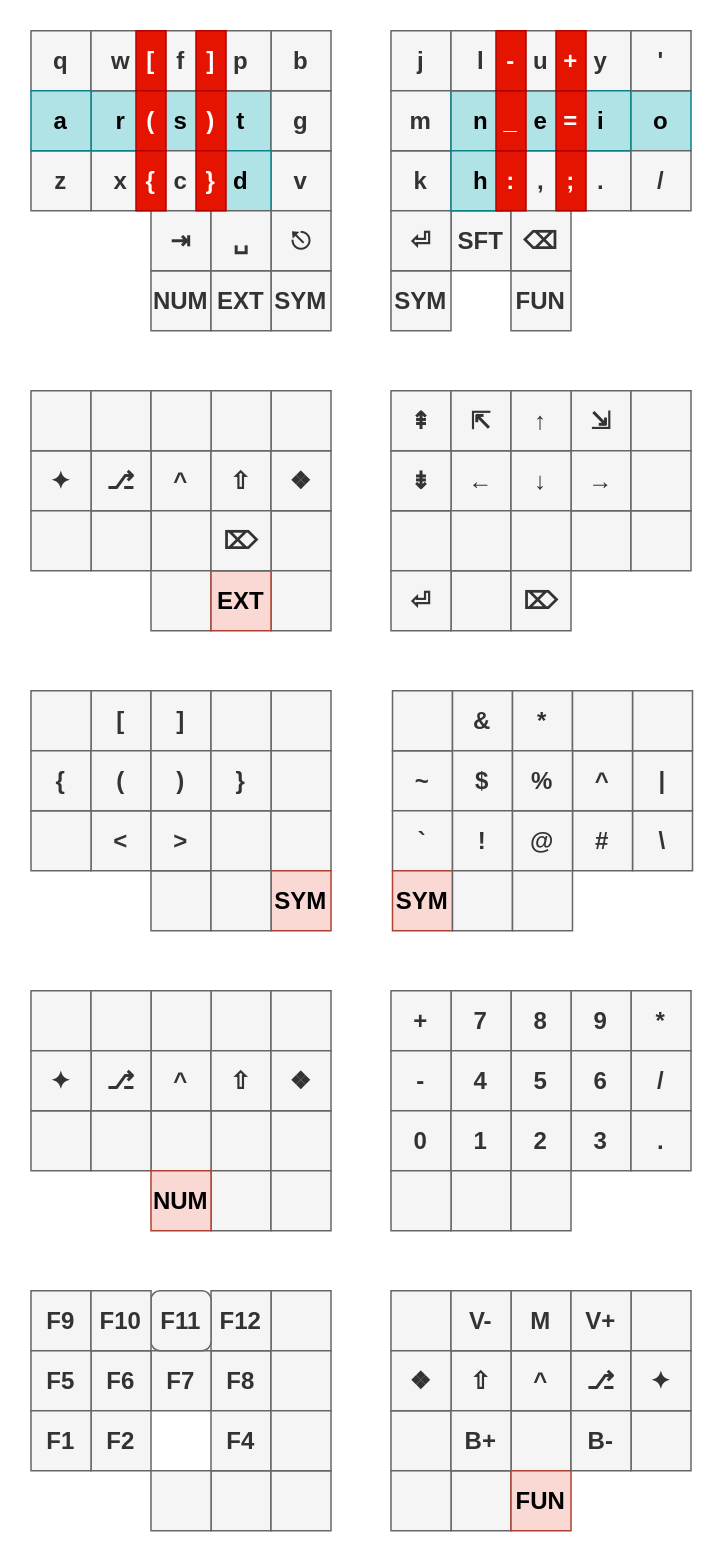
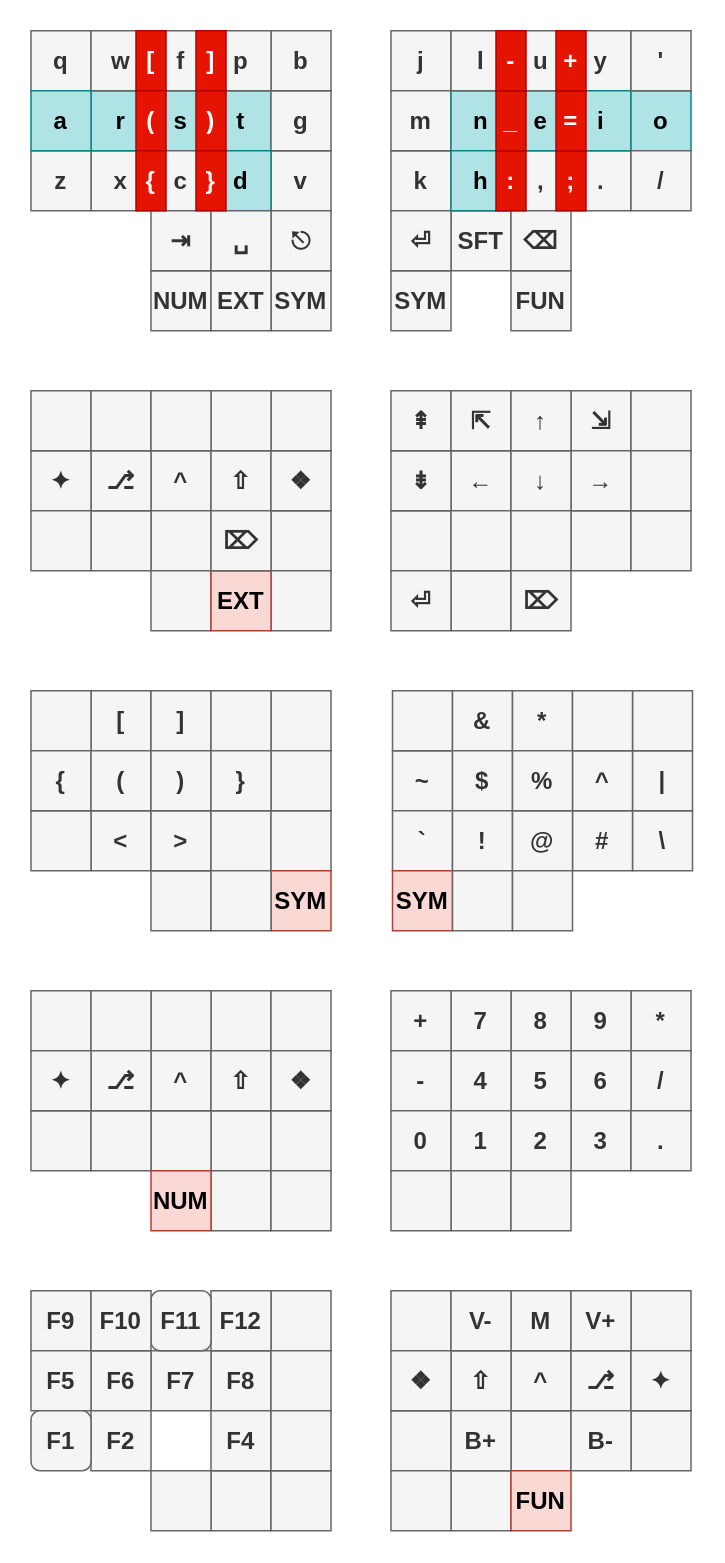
(61, 1441) -> (61, 1441)
